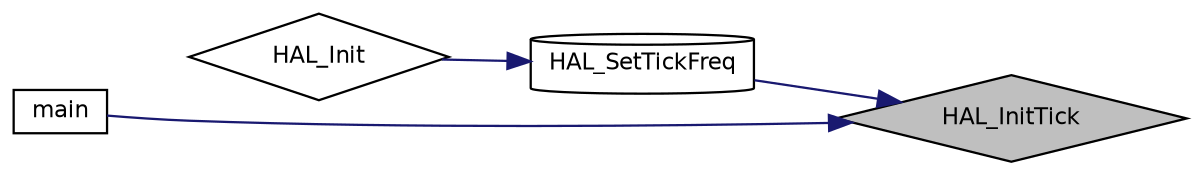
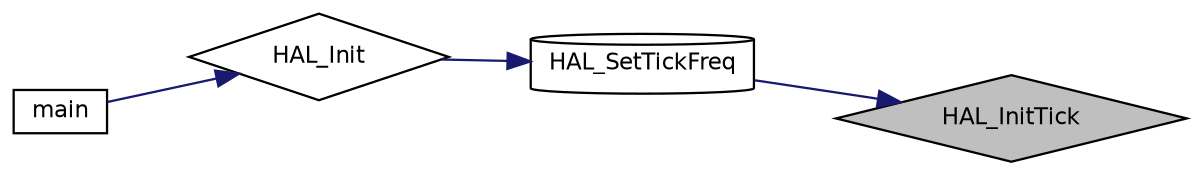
(468, 126) -> (162, 90)
